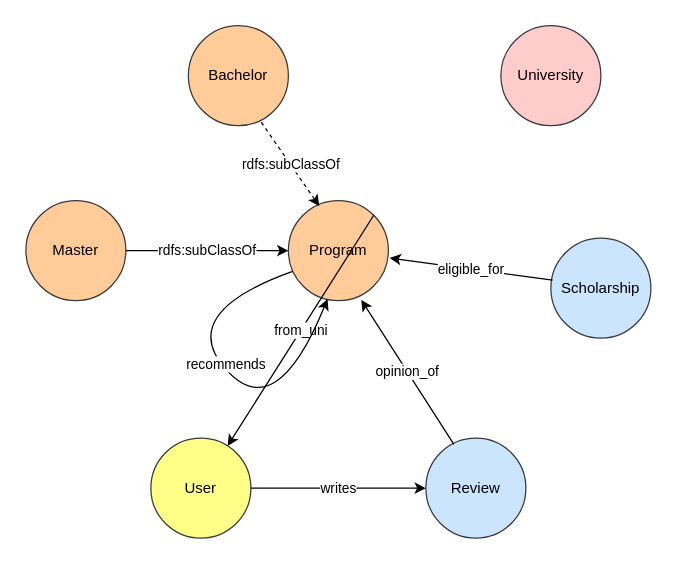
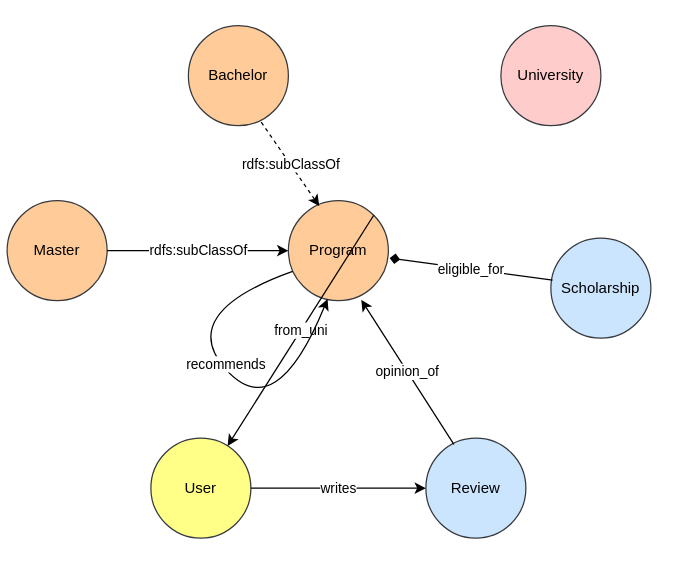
(76, 251) -> (57, 251)
(399, 259) -> (400, 259)
